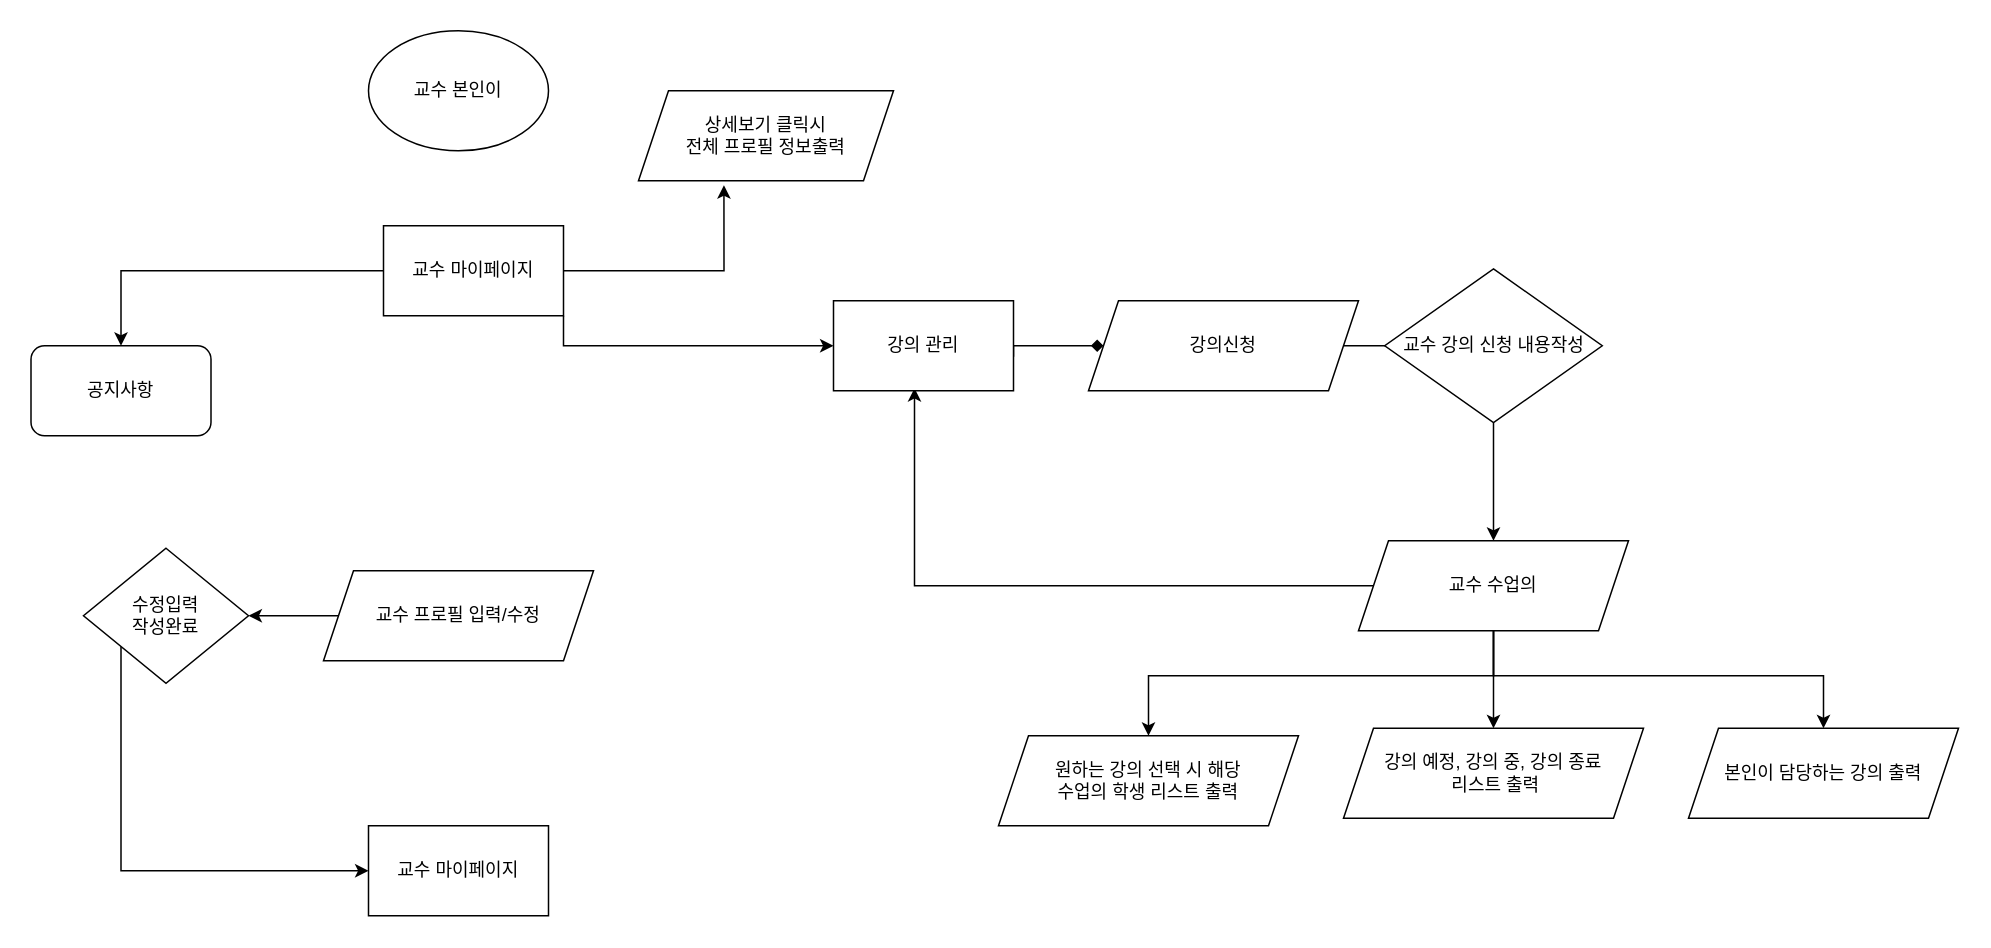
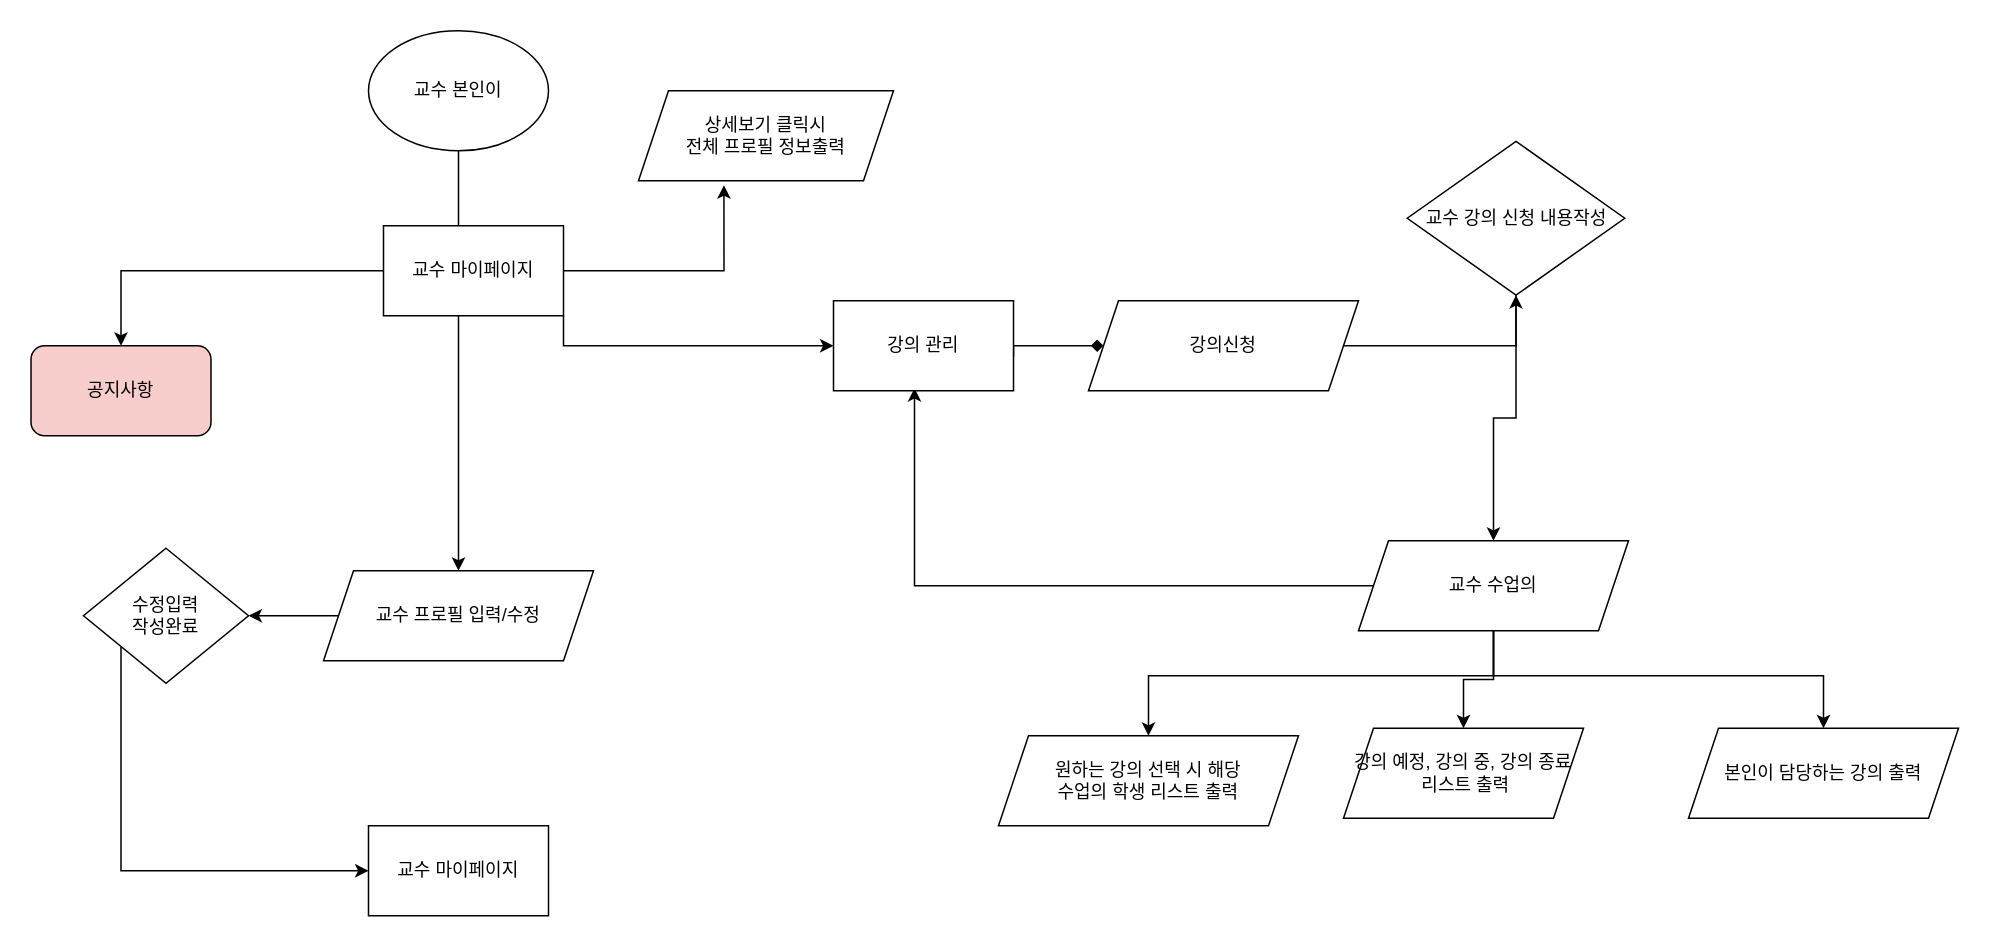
(1493, 346) -> (1516, 218)
(121, 391) -> (121, 391)
none -> (458, 438)
(1493, 773) -> (1463, 773)
